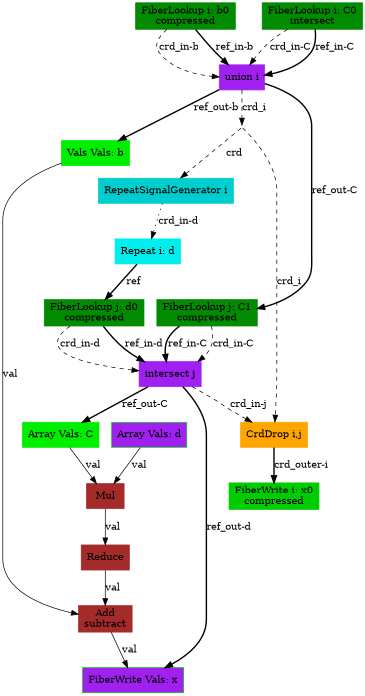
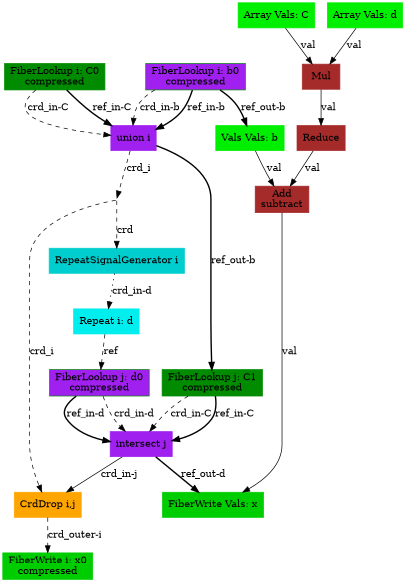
(185, 16) -> (196, 77)
(312, 16) -> (55, 77)
(172, 114) -> (235, 102)
(335, 191) -> (233, 261)
(124, 279) -> (103, 348)
(94, 313) -> (99, 383)
(219, 402) -> (97, 473)
(118, 403) -> none
(149, 435) -> (365, 15)
(274, 462) -> (48, 532)
(133, 680) -> (213, 505)
